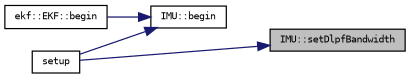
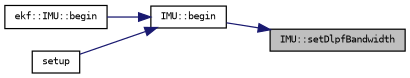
(56, 17) -> (56, 17)
(169, 53) -> (242, 25)
